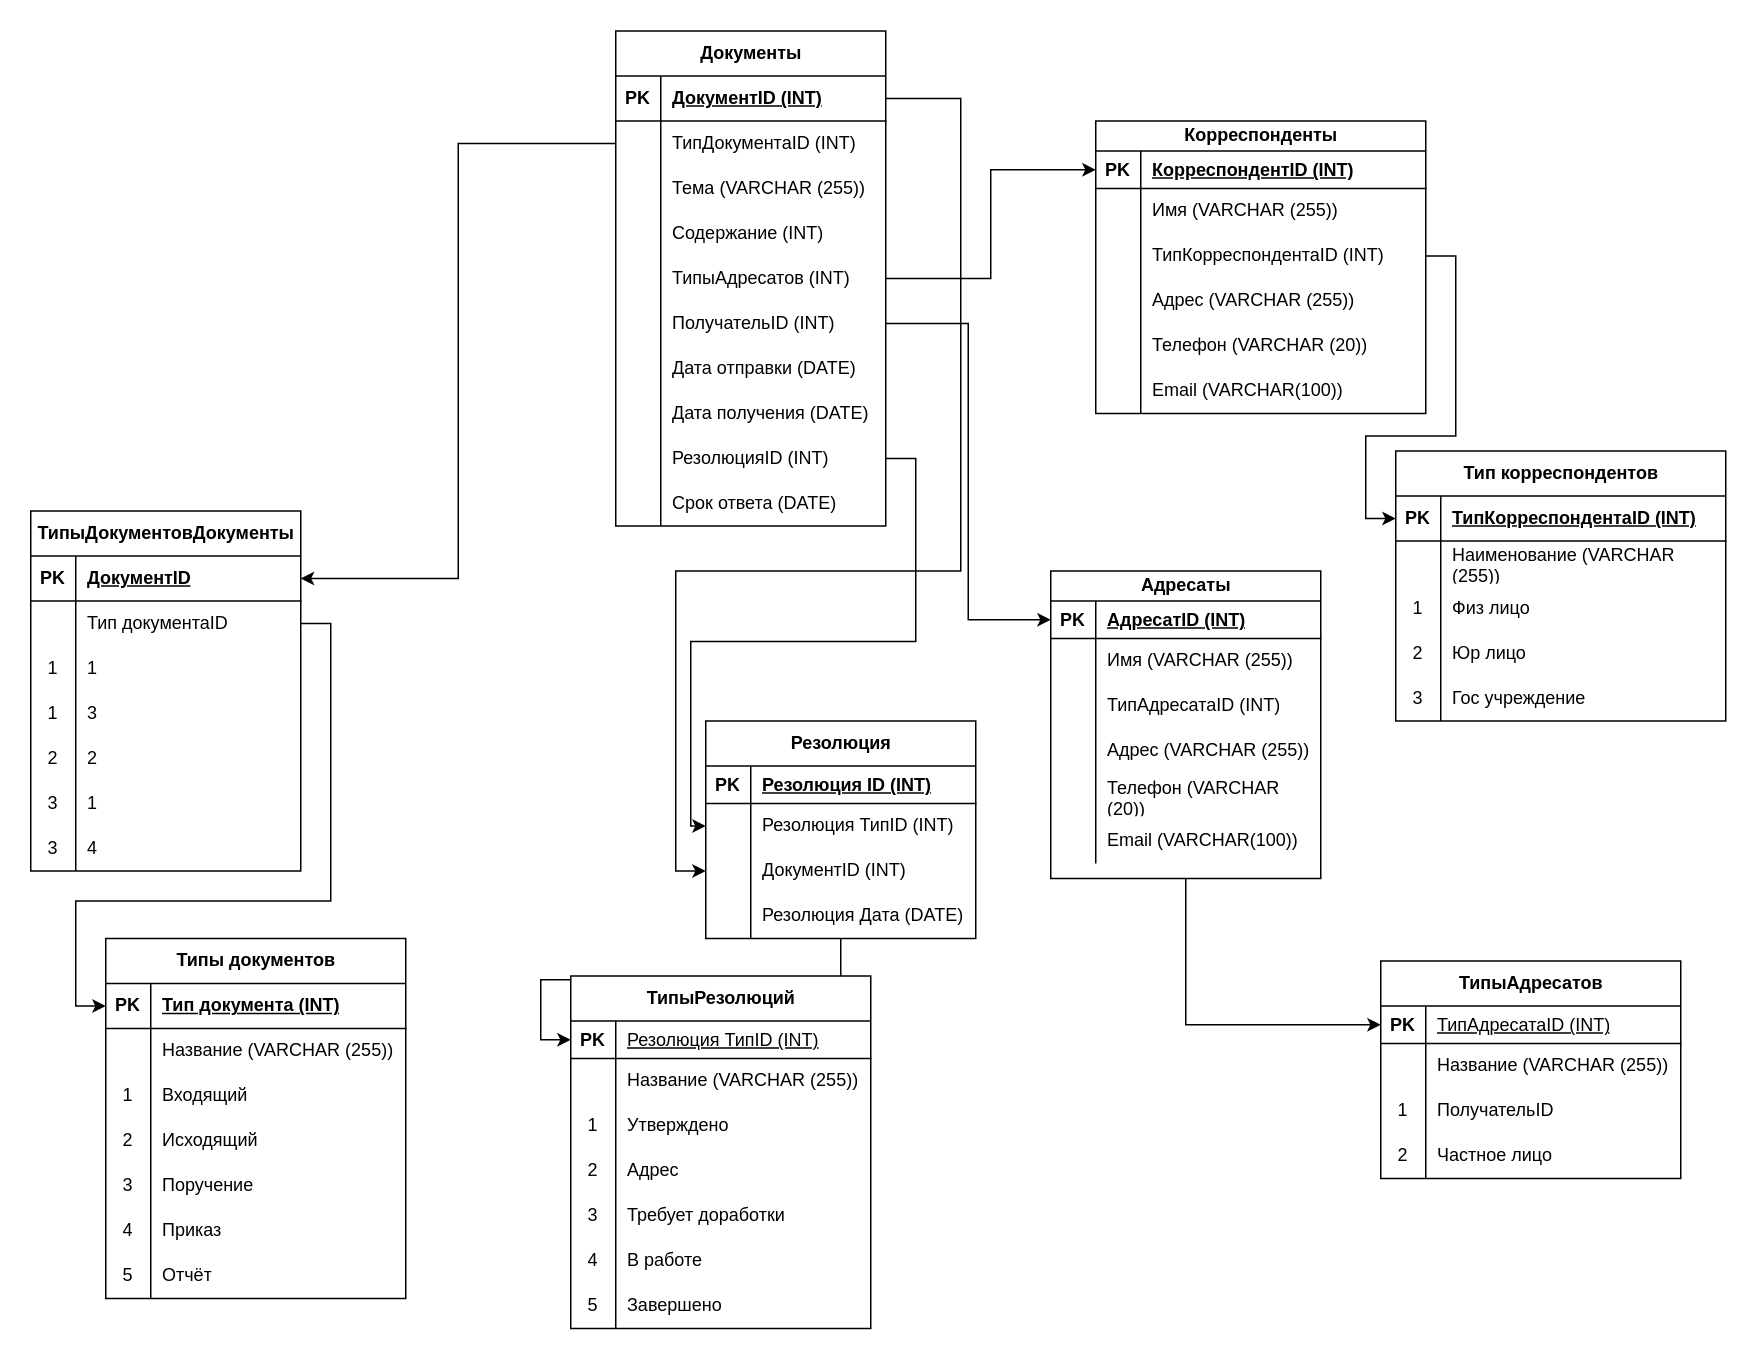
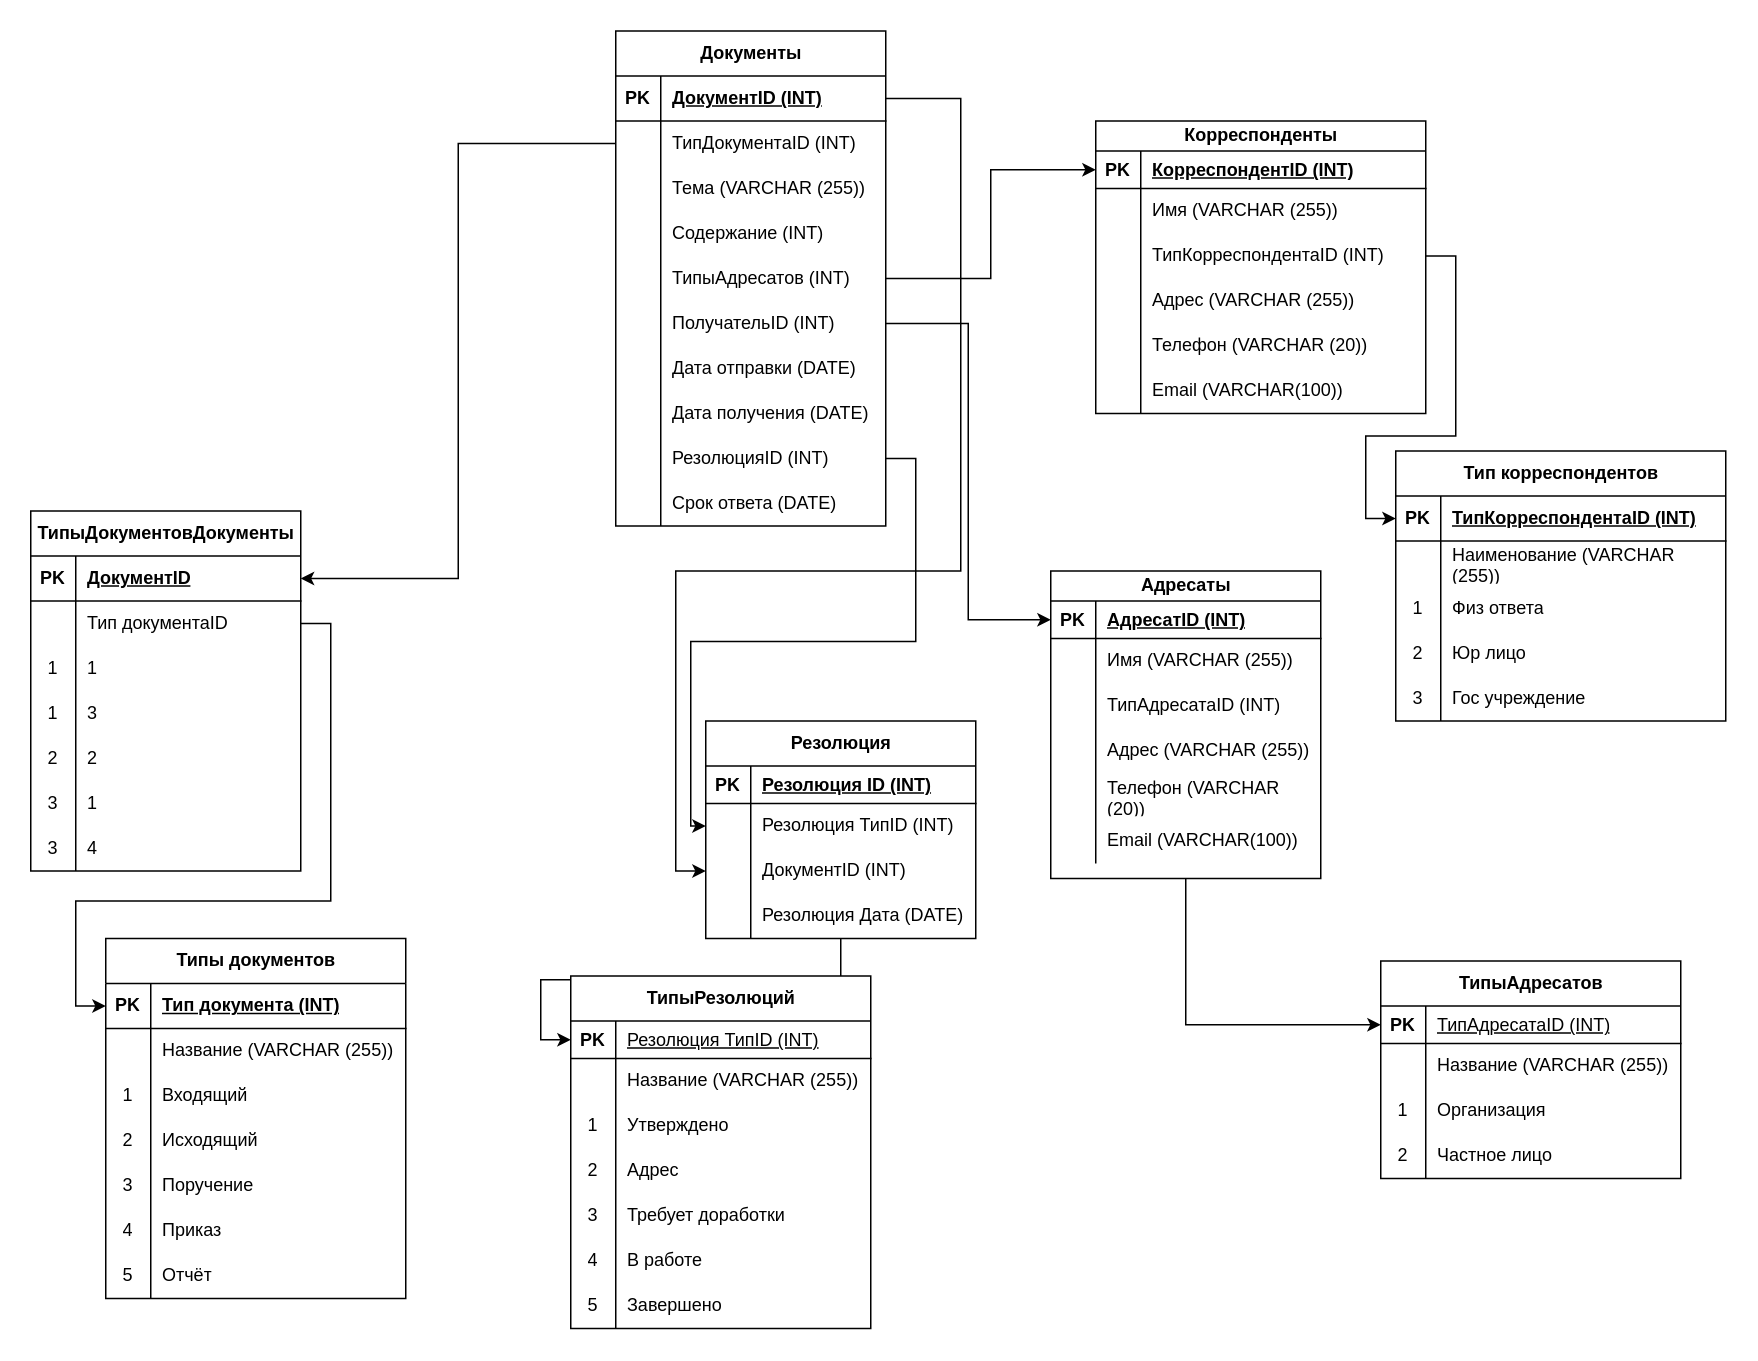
(1491, 608) -> (1501, 608)
(1498, 1111) -> (1493, 1111)
